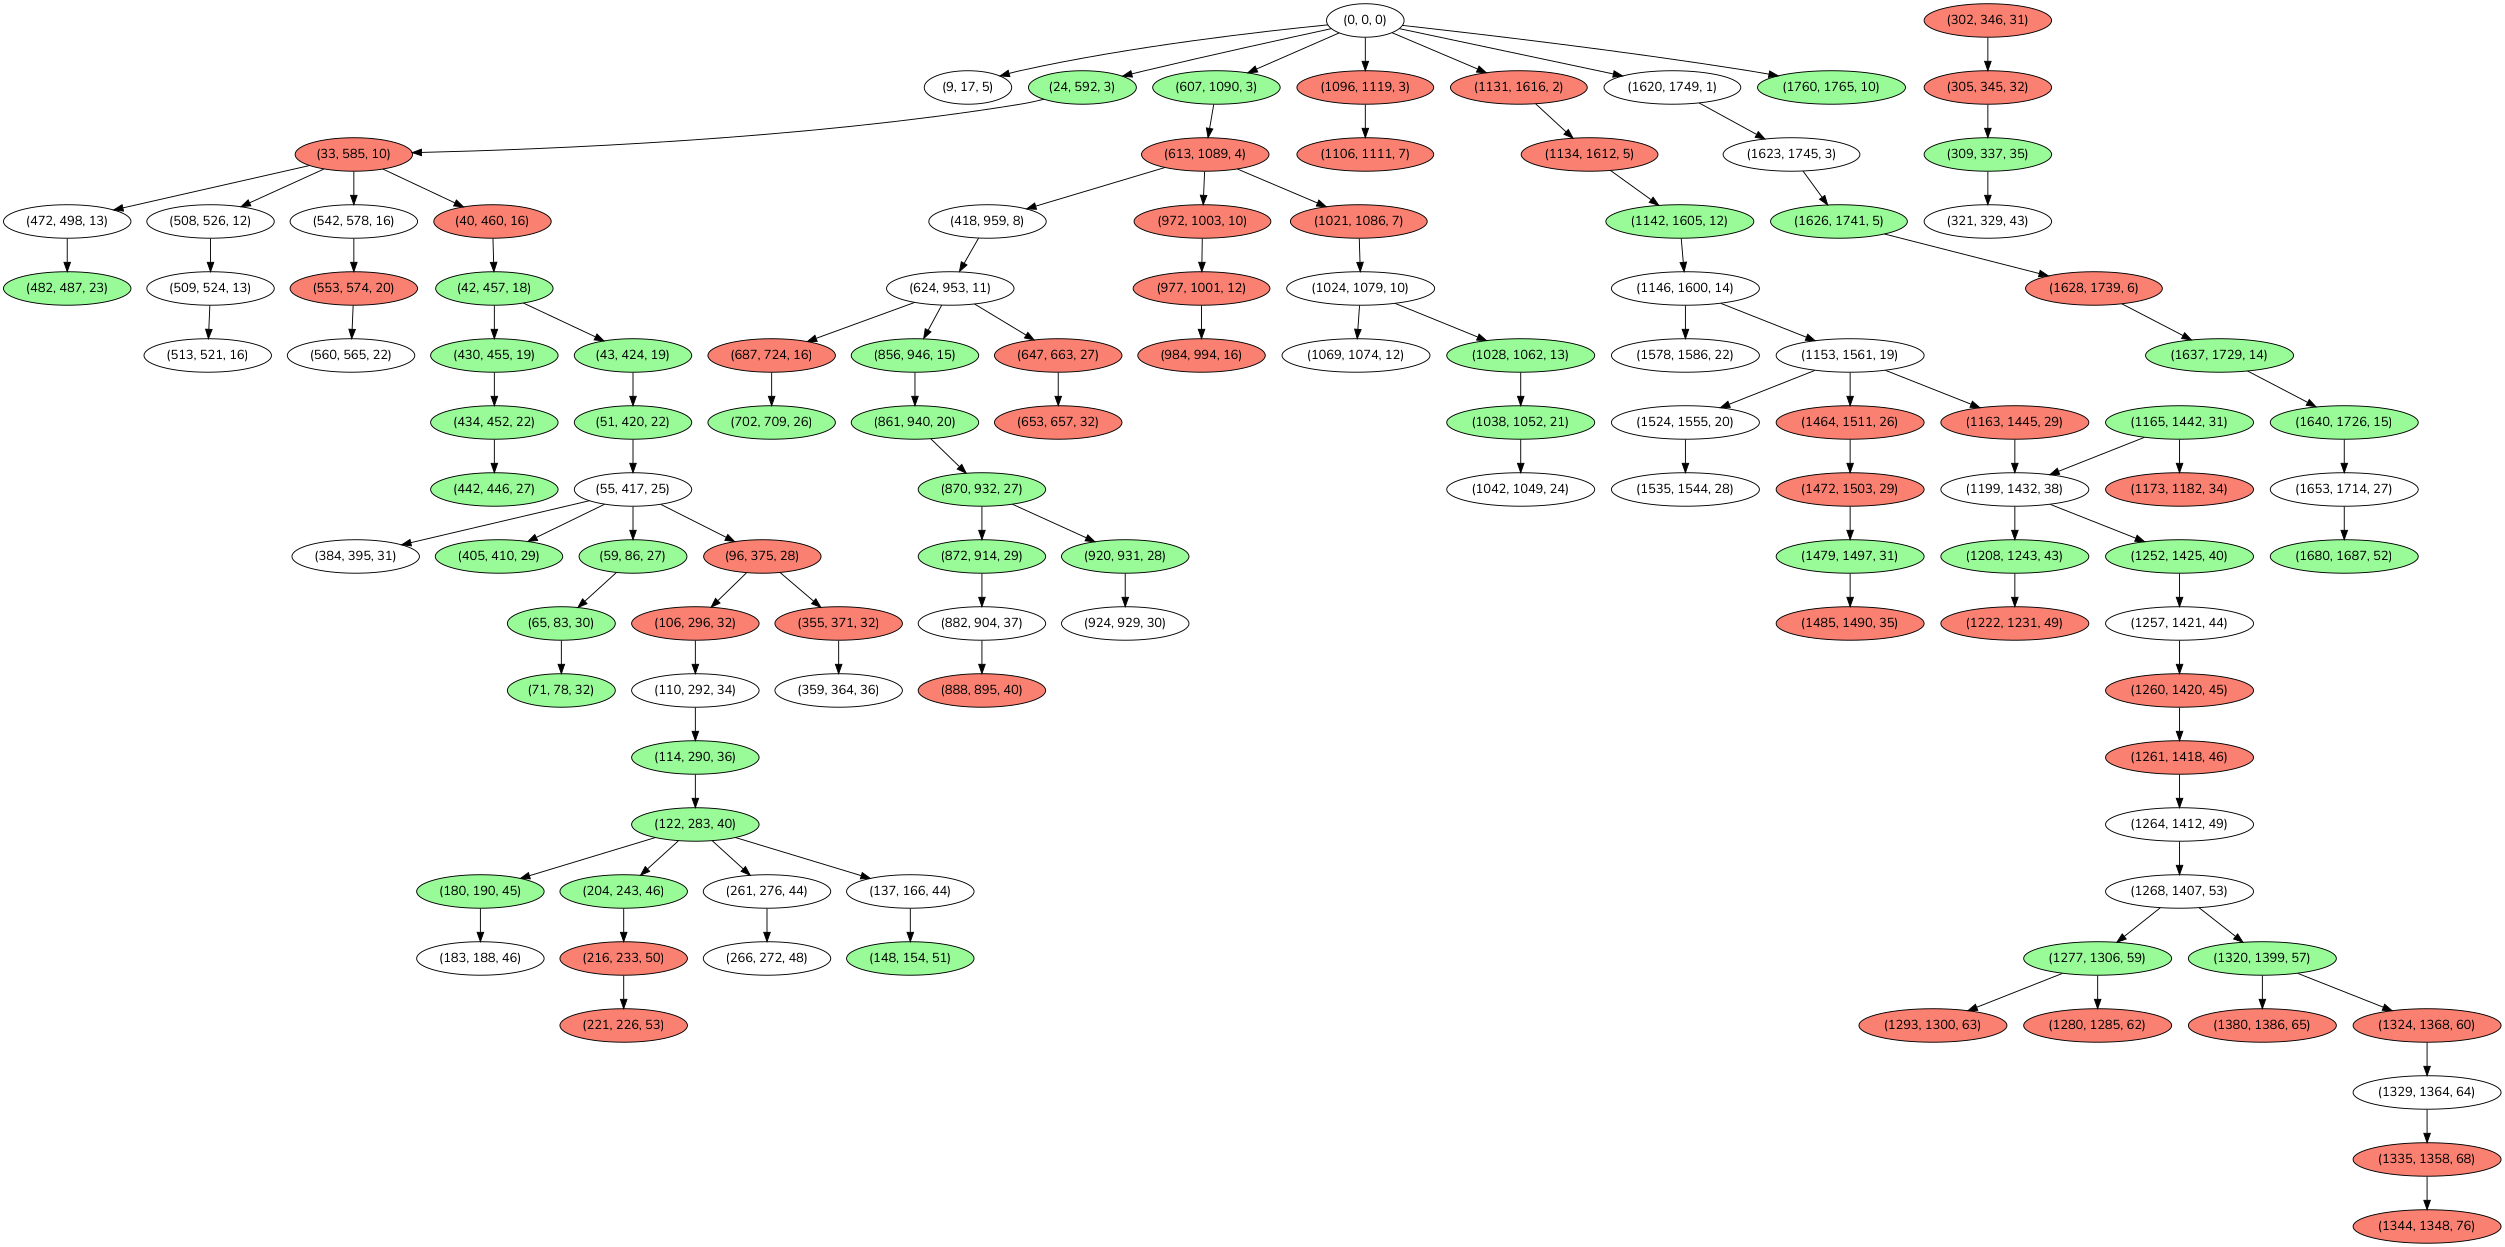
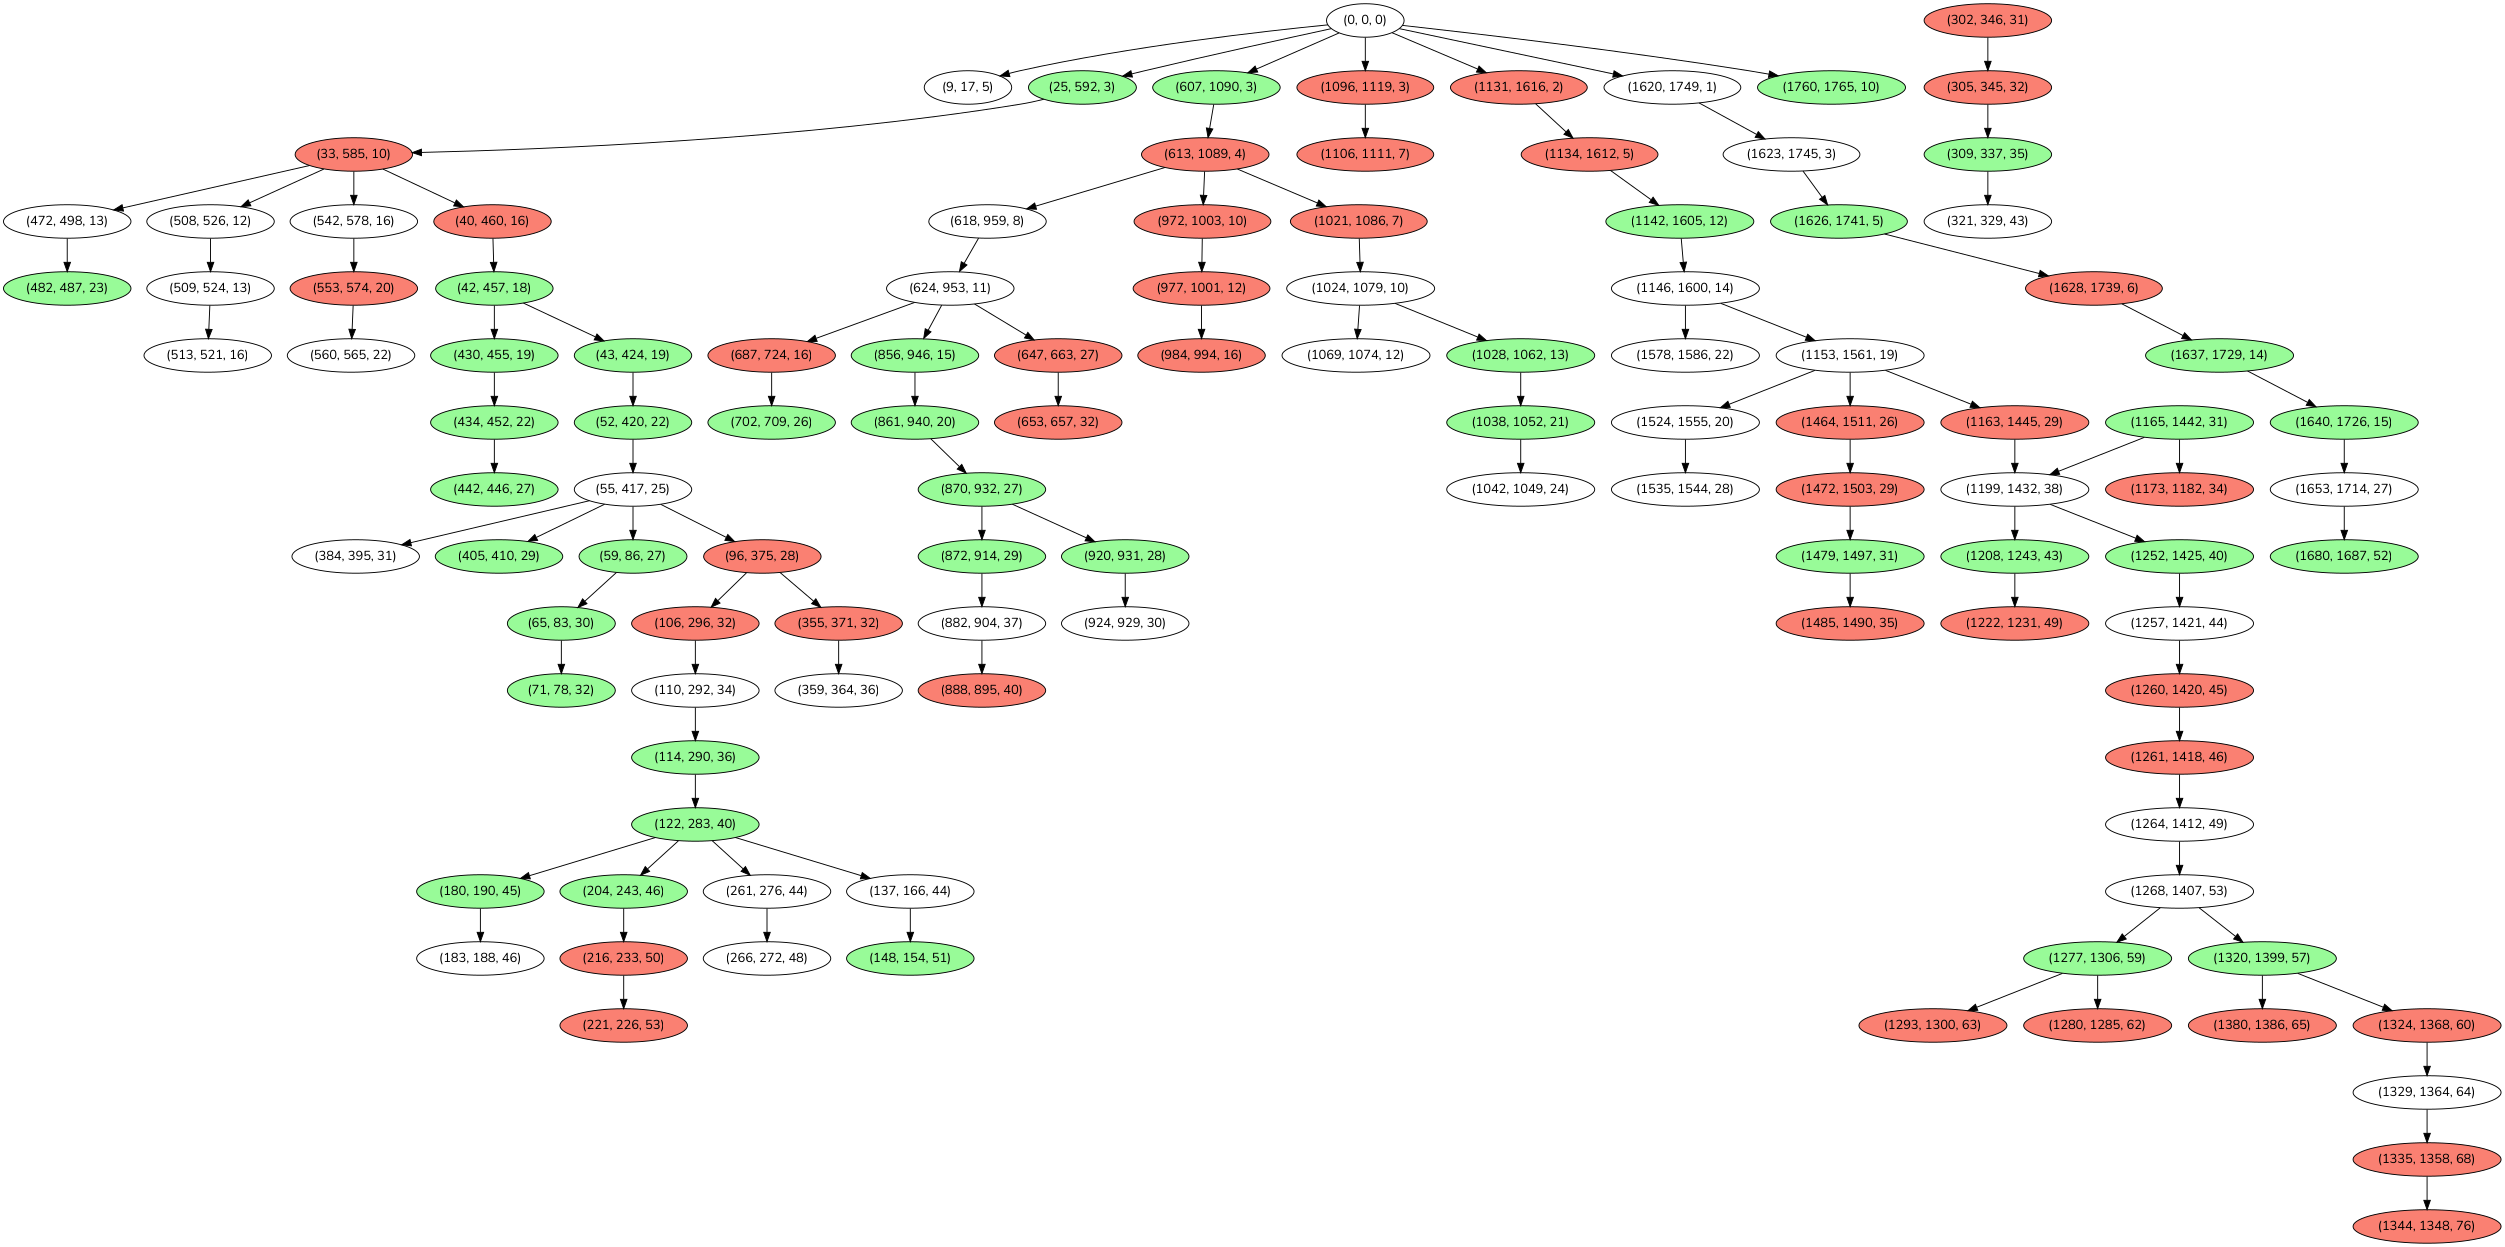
(1082, 87) -> (1082, 87)
(988, 221) -> (988, 221)
(633, 422) -> (633, 422)
